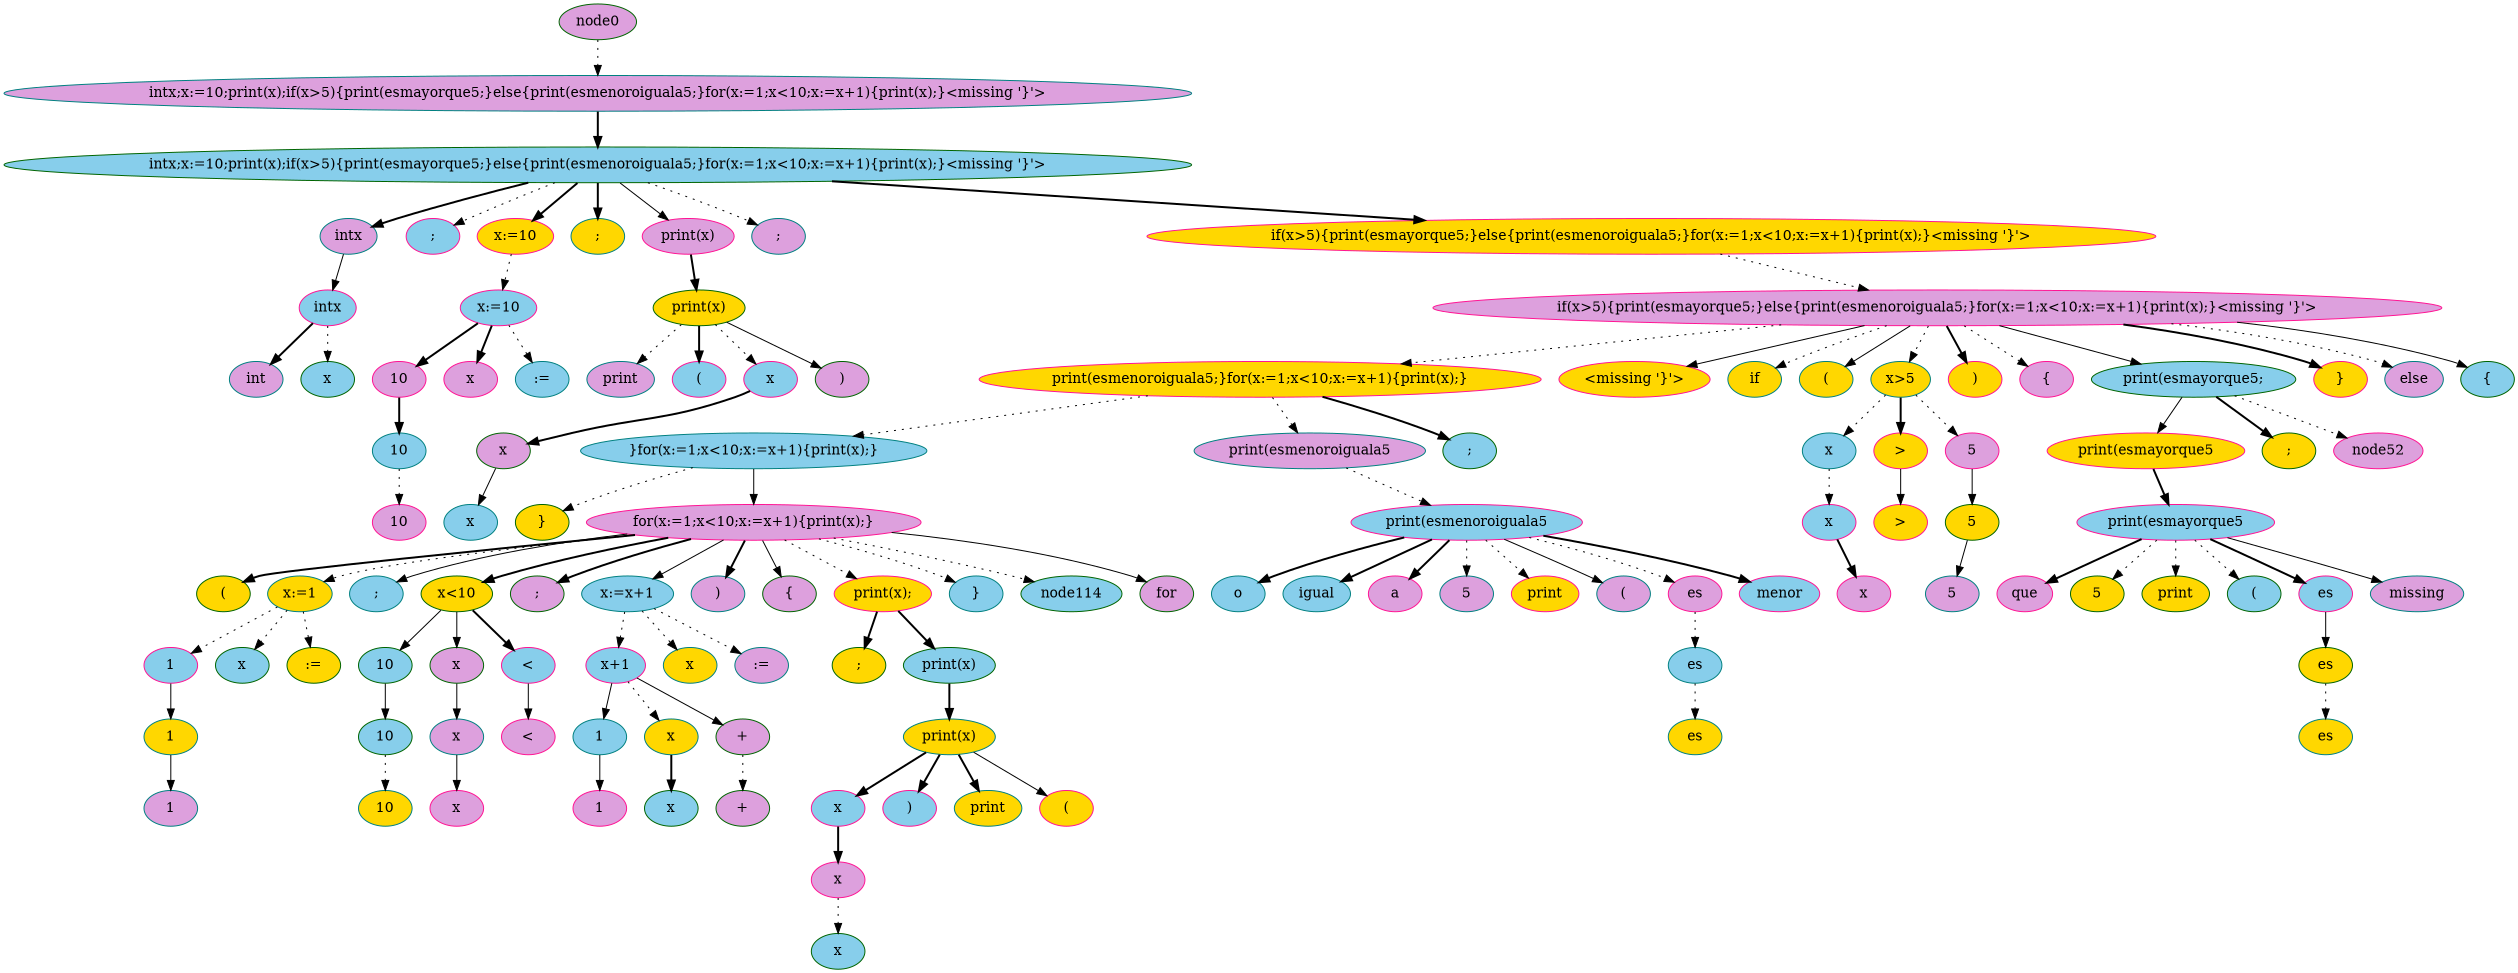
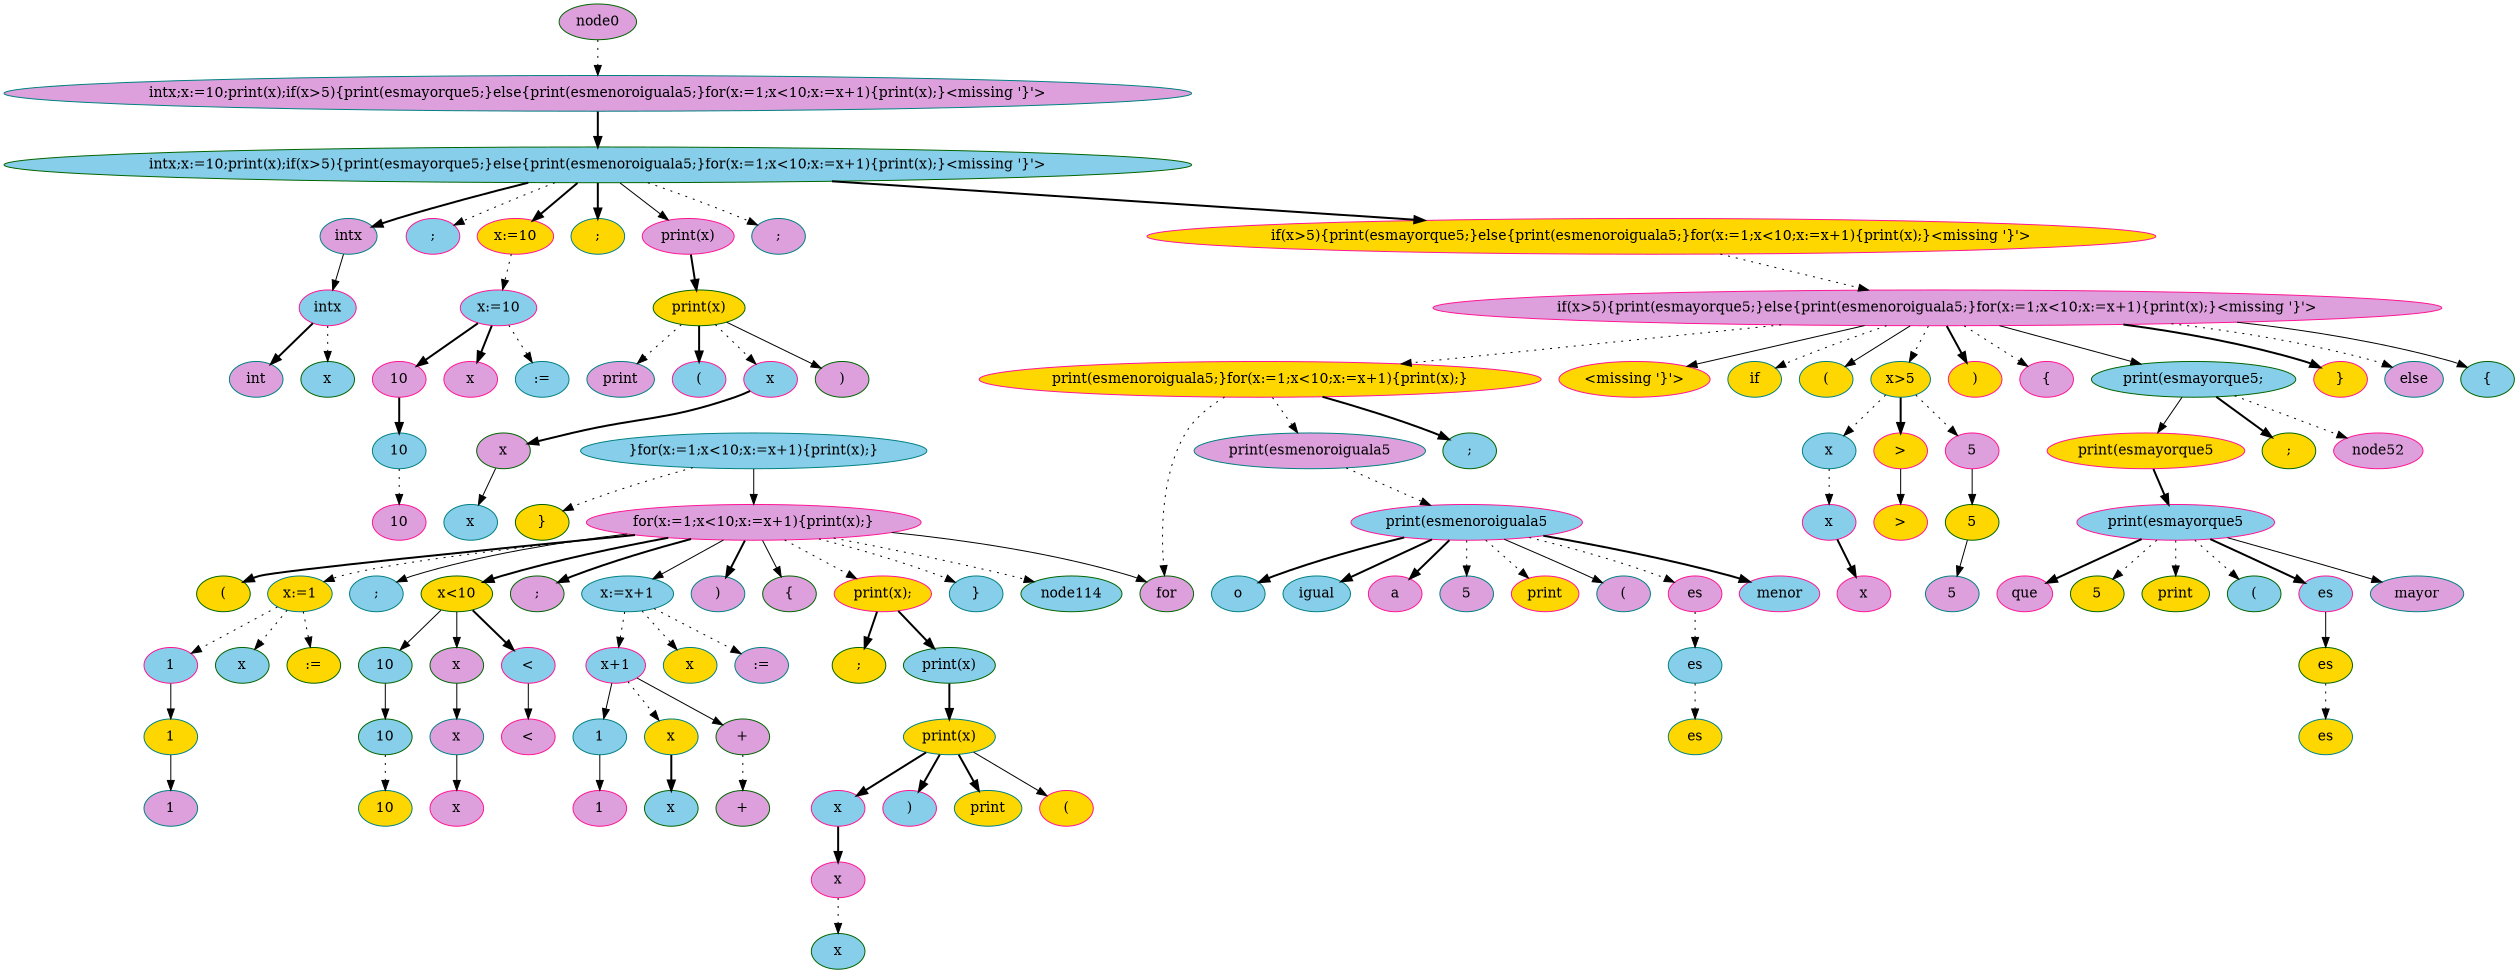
(1006, 415) -> (1170, 471)
(2417, 594) -> (2417, 594)
